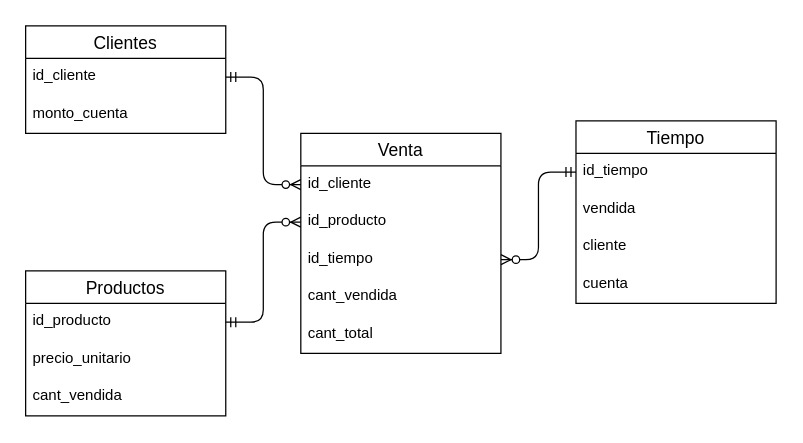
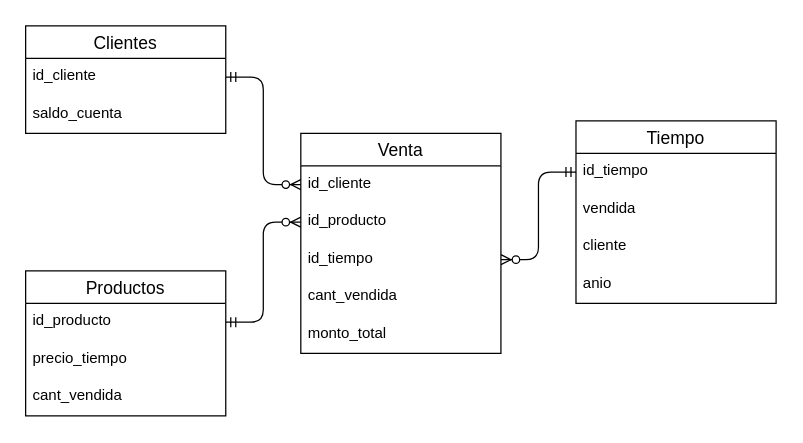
(83, 113) -> (81, 113)
(608, 283) -> (597, 283)
(348, 333) -> (352, 333)
(90, 358) -> (83, 358)
